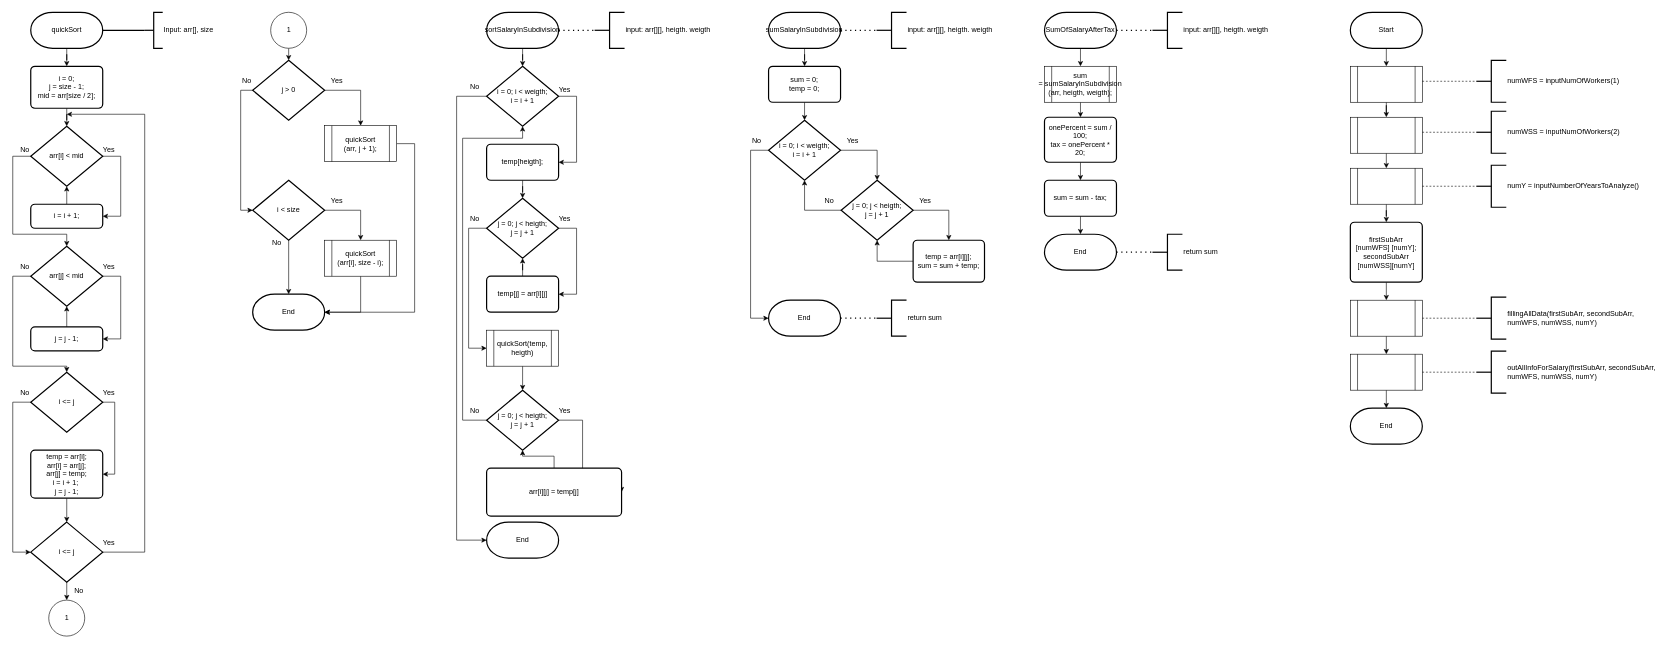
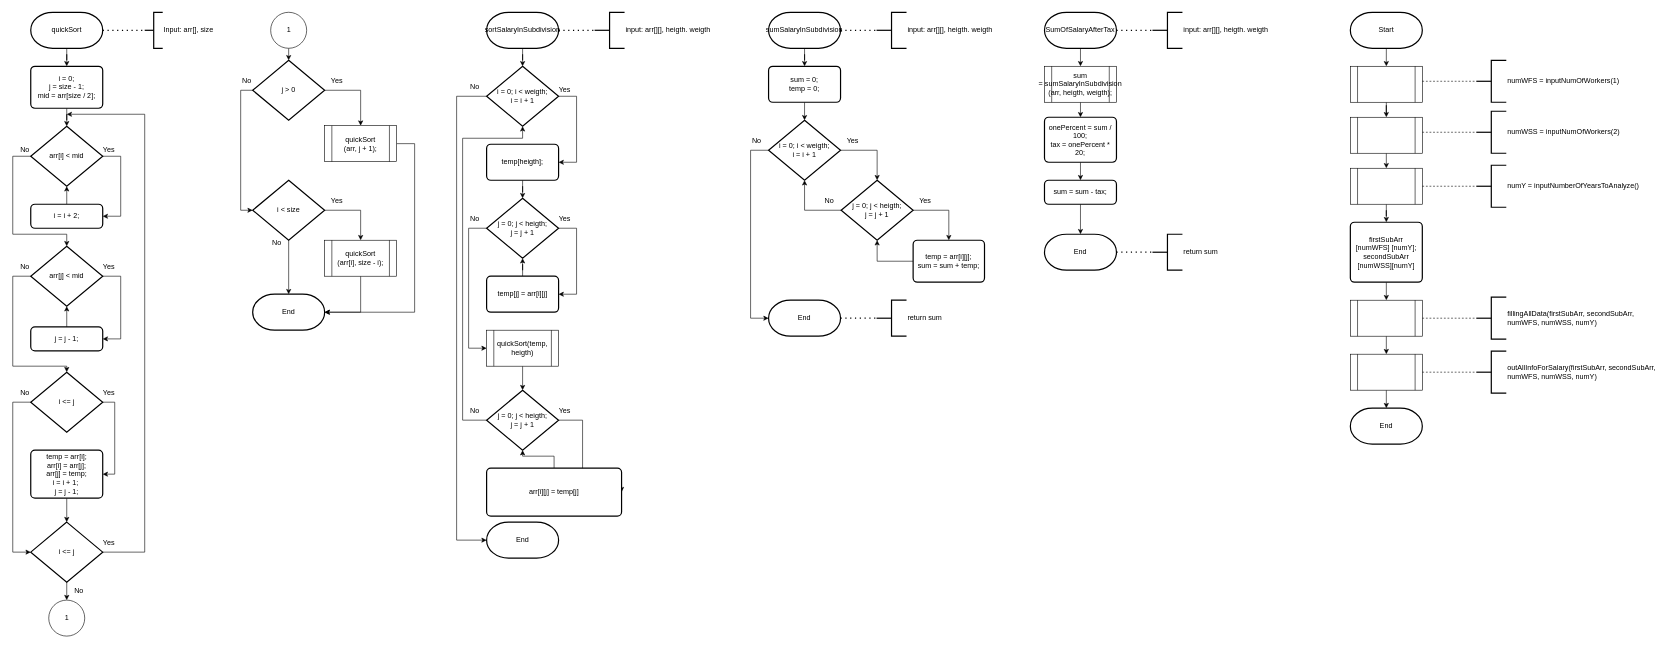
(123, 30) -> (123, 30)
(1080, 198) -> (1080, 192)
(66, 216) -> (66, 216)
